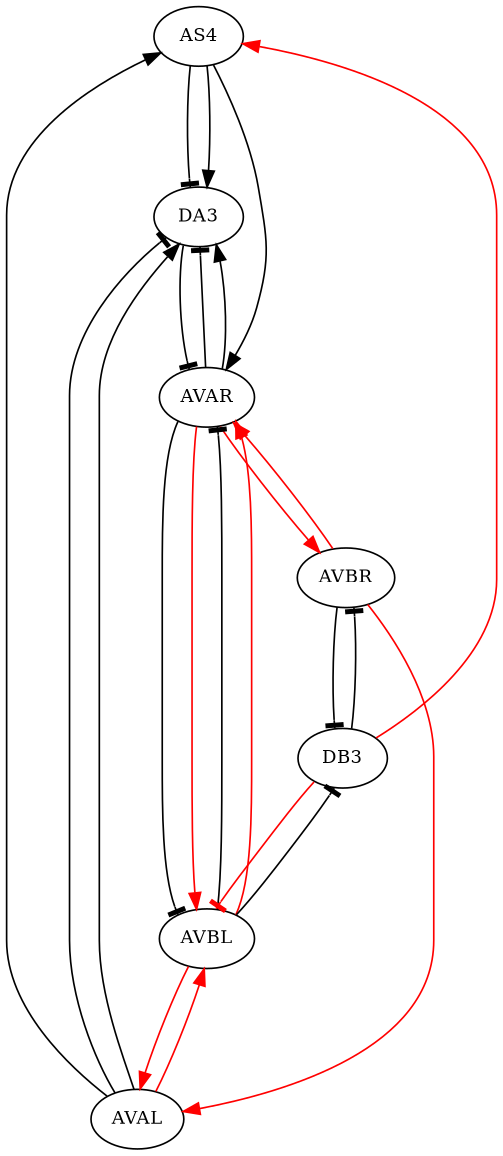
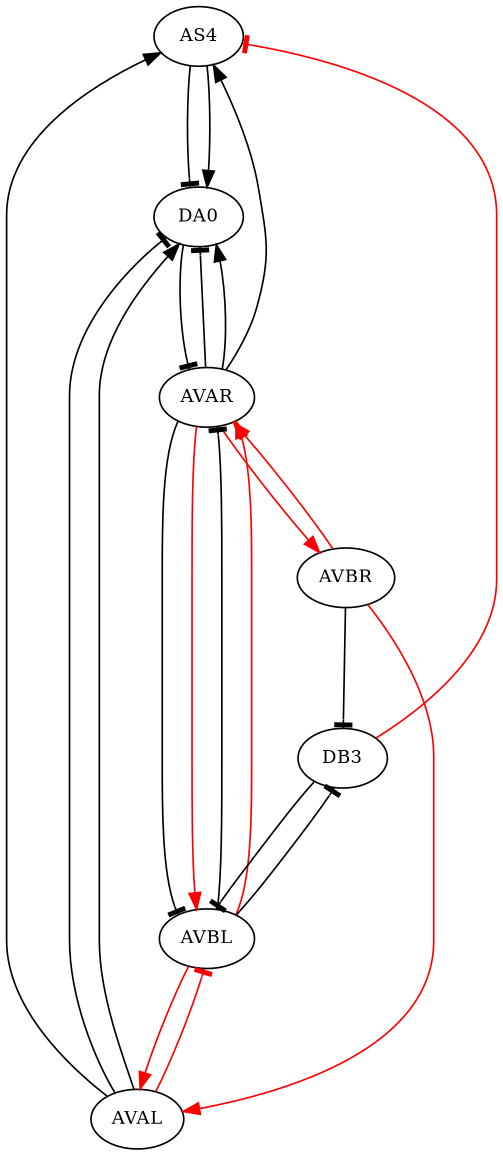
(262, 209) -> (264, 225)
(199, 217) -> (199, 217)
(497, 344) -> (497, 340)
(355, 673) -> none
(266, 841) -> (266, 841)
(179, 1039) -> (181, 1035)
